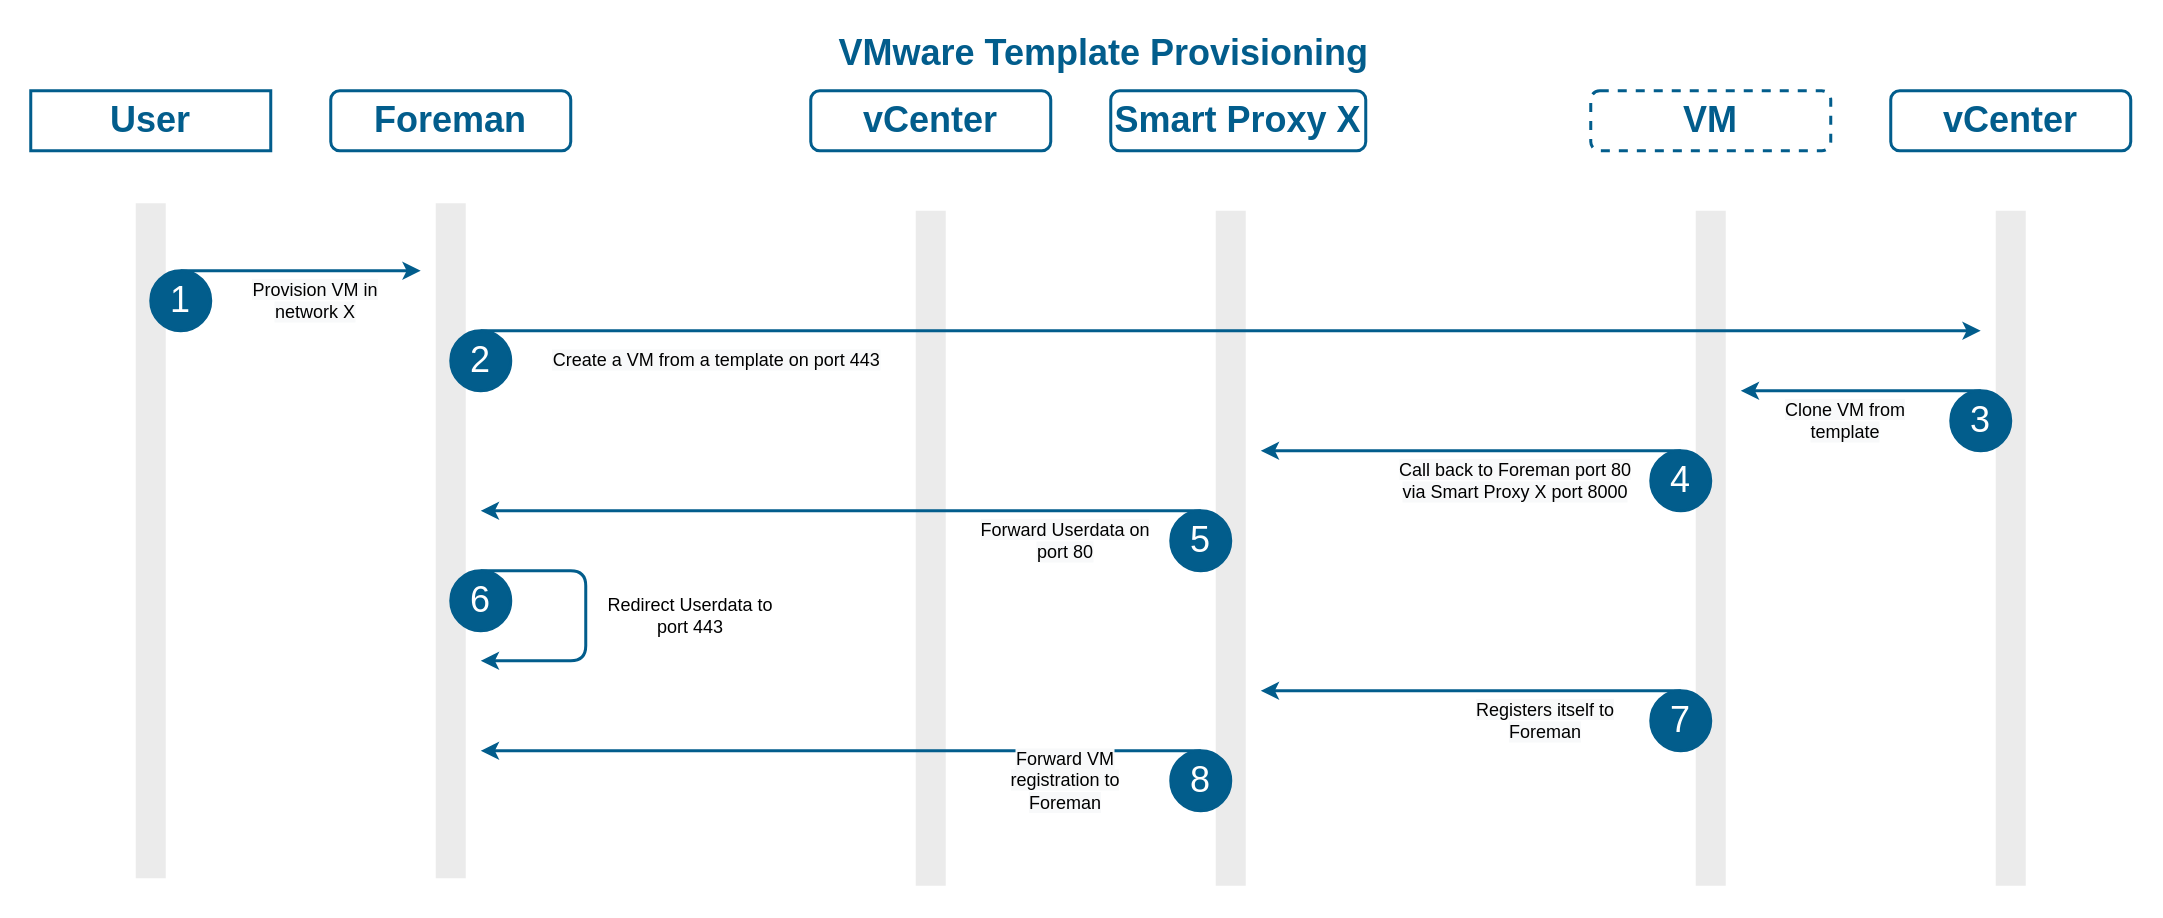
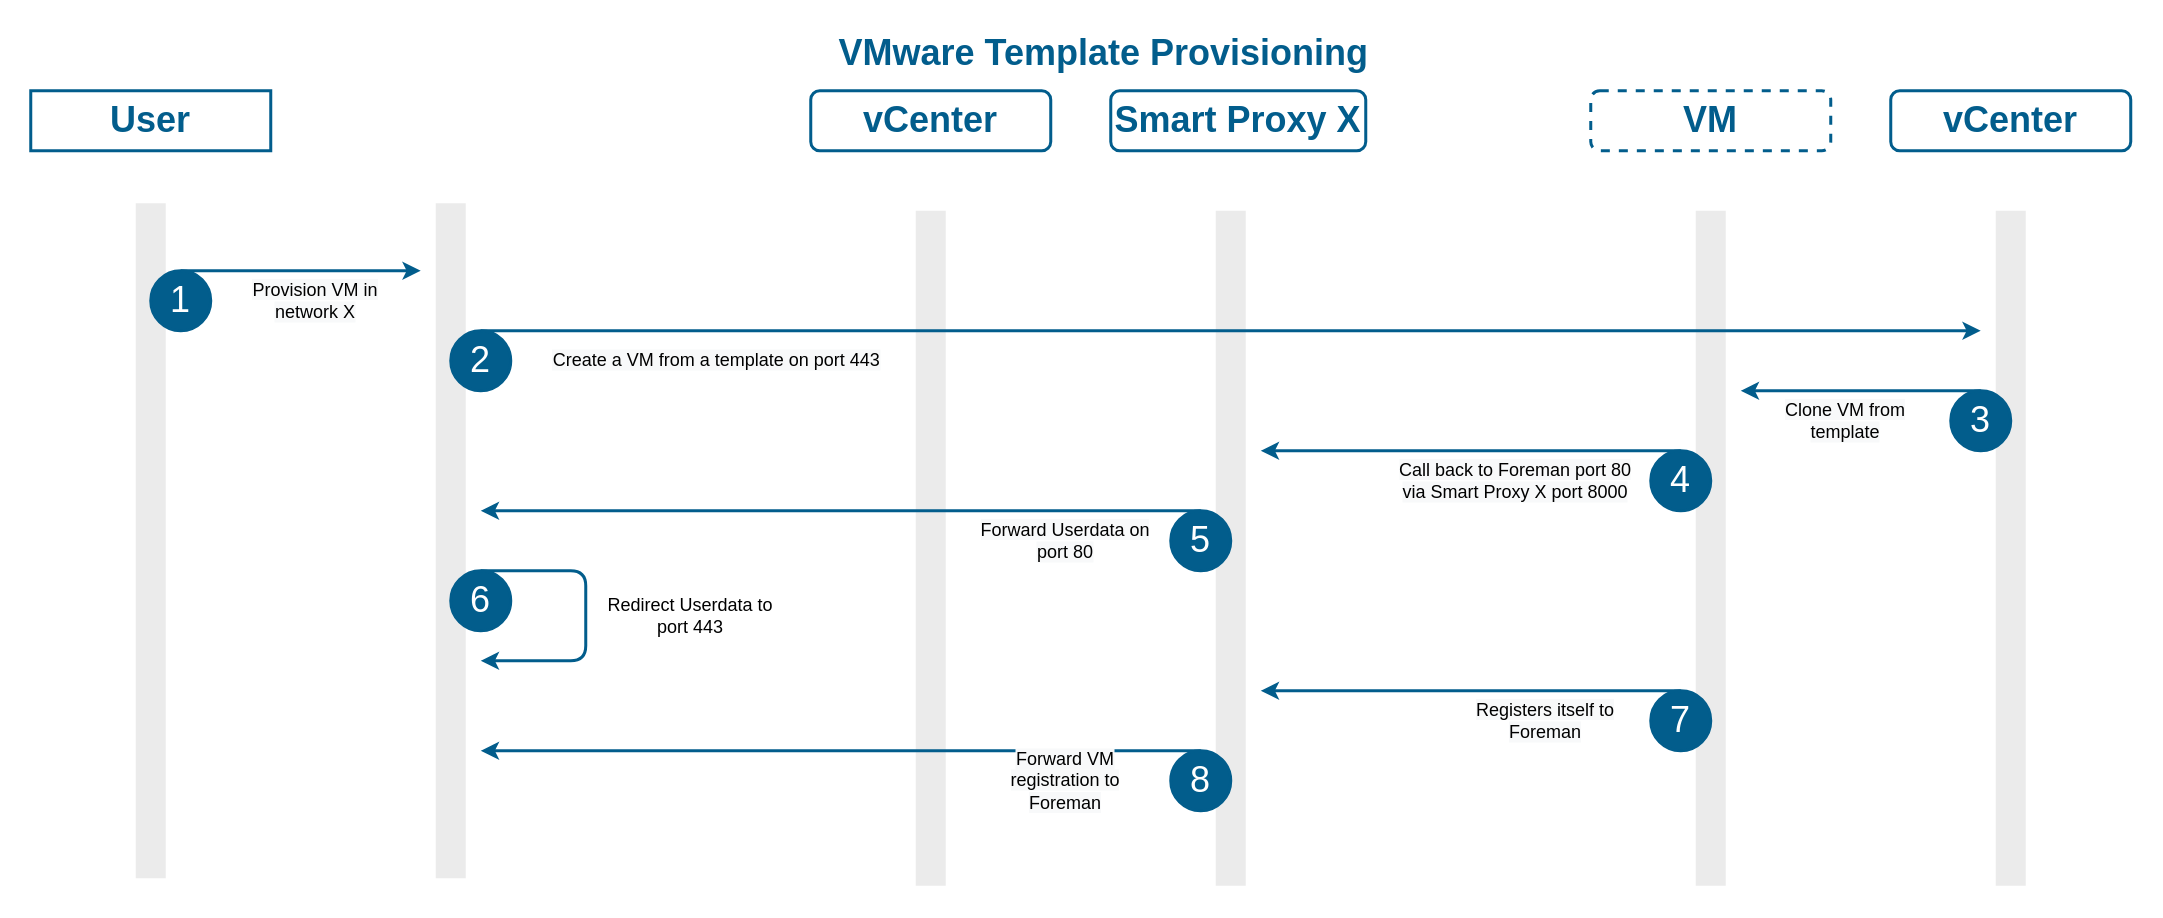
(451, 121) -> none
